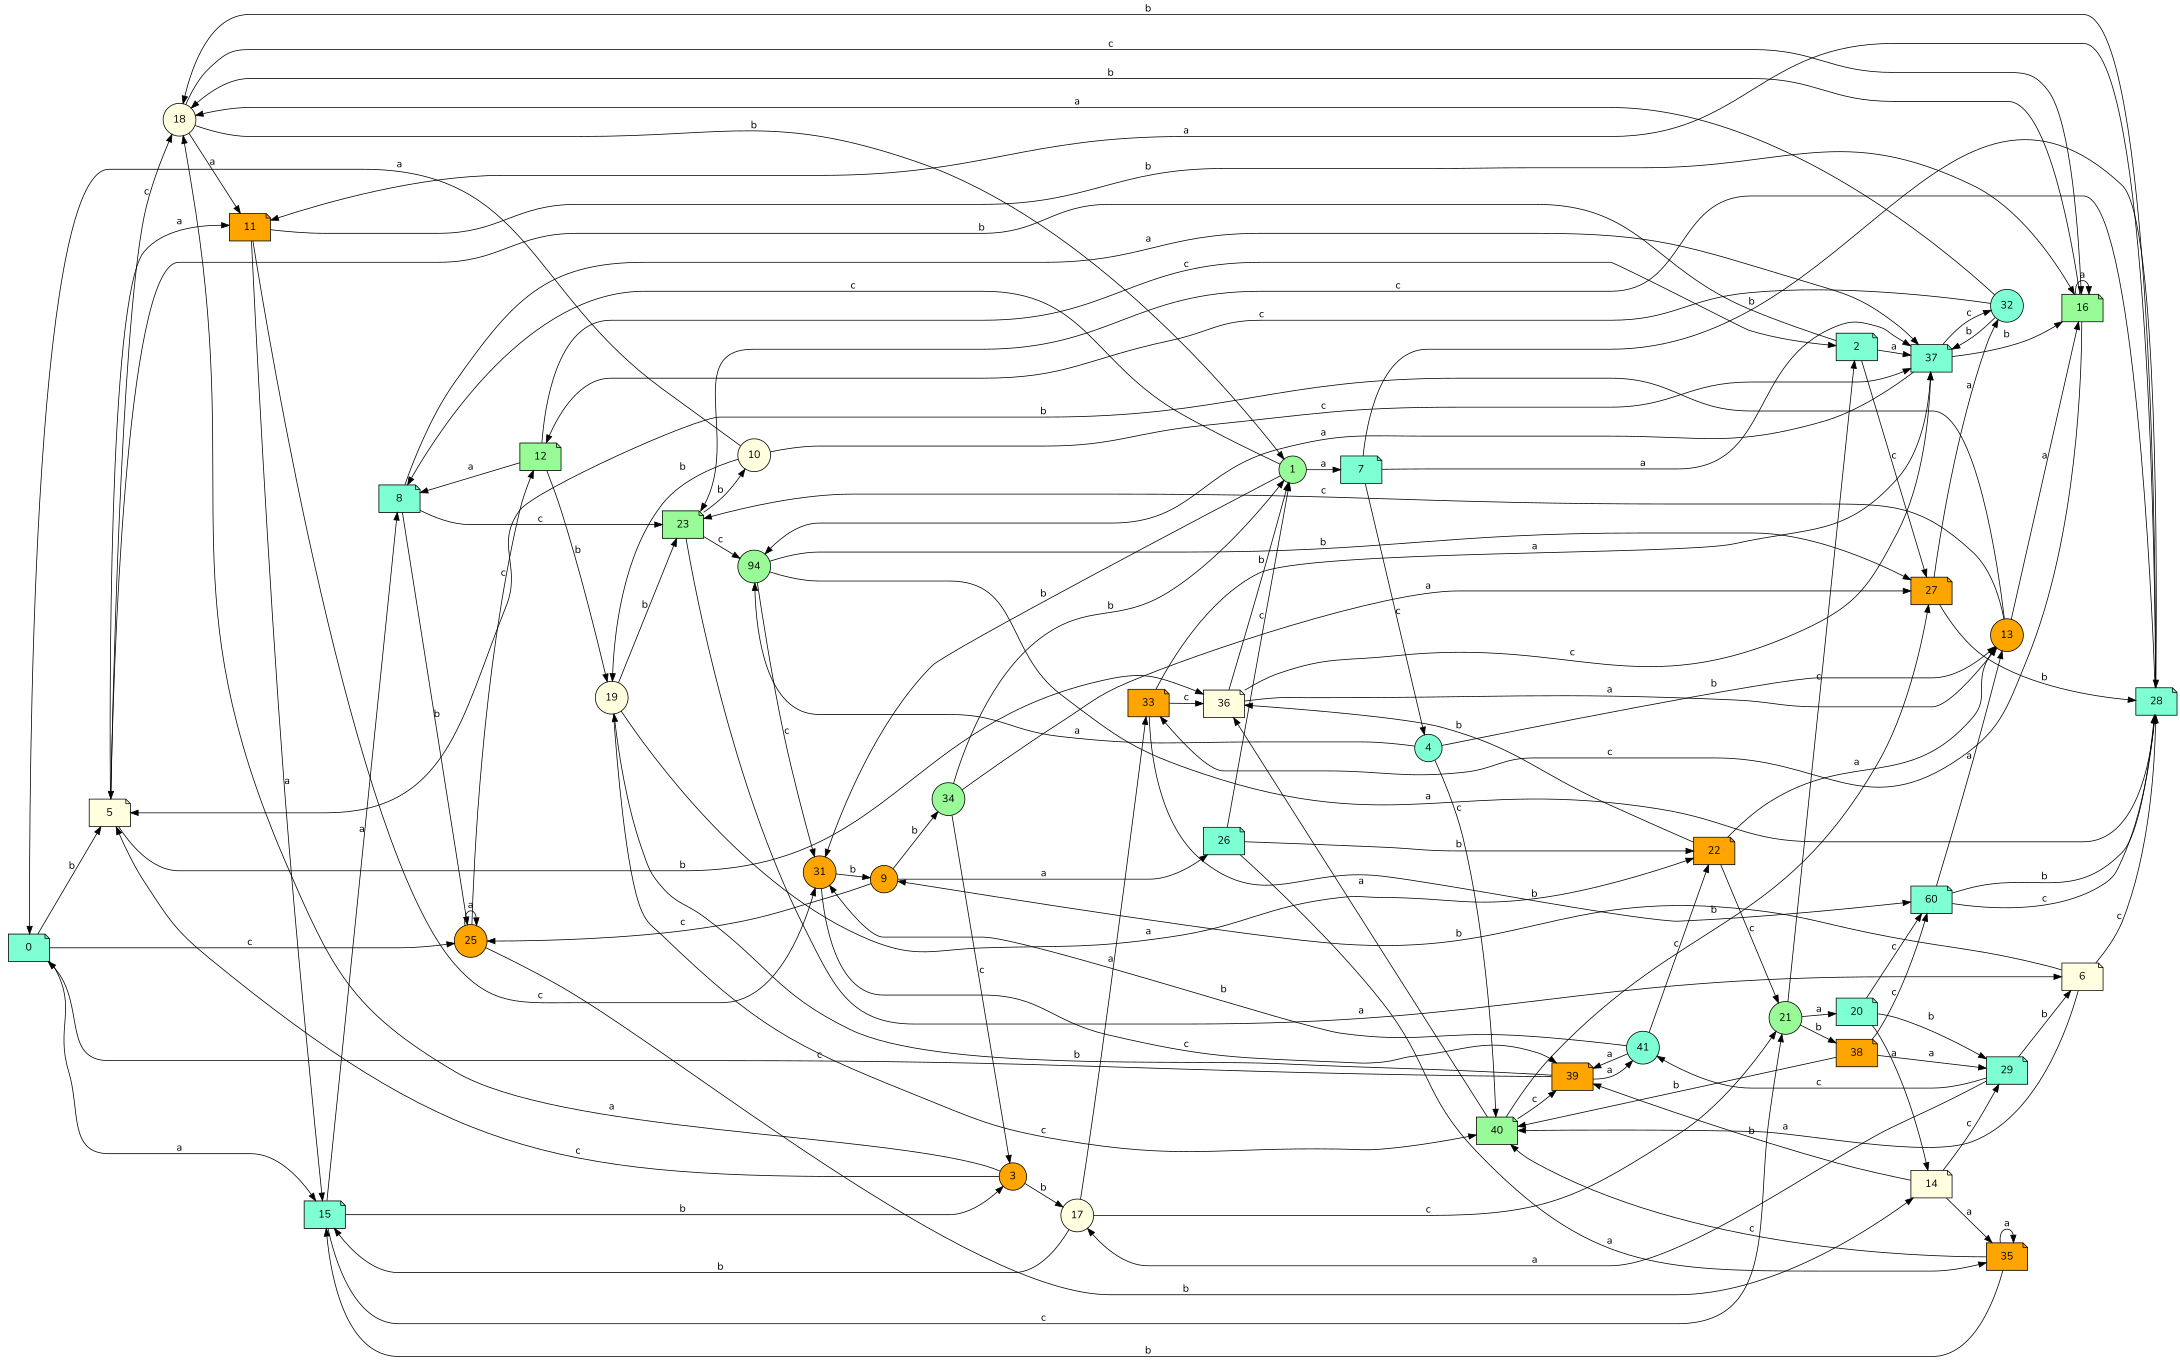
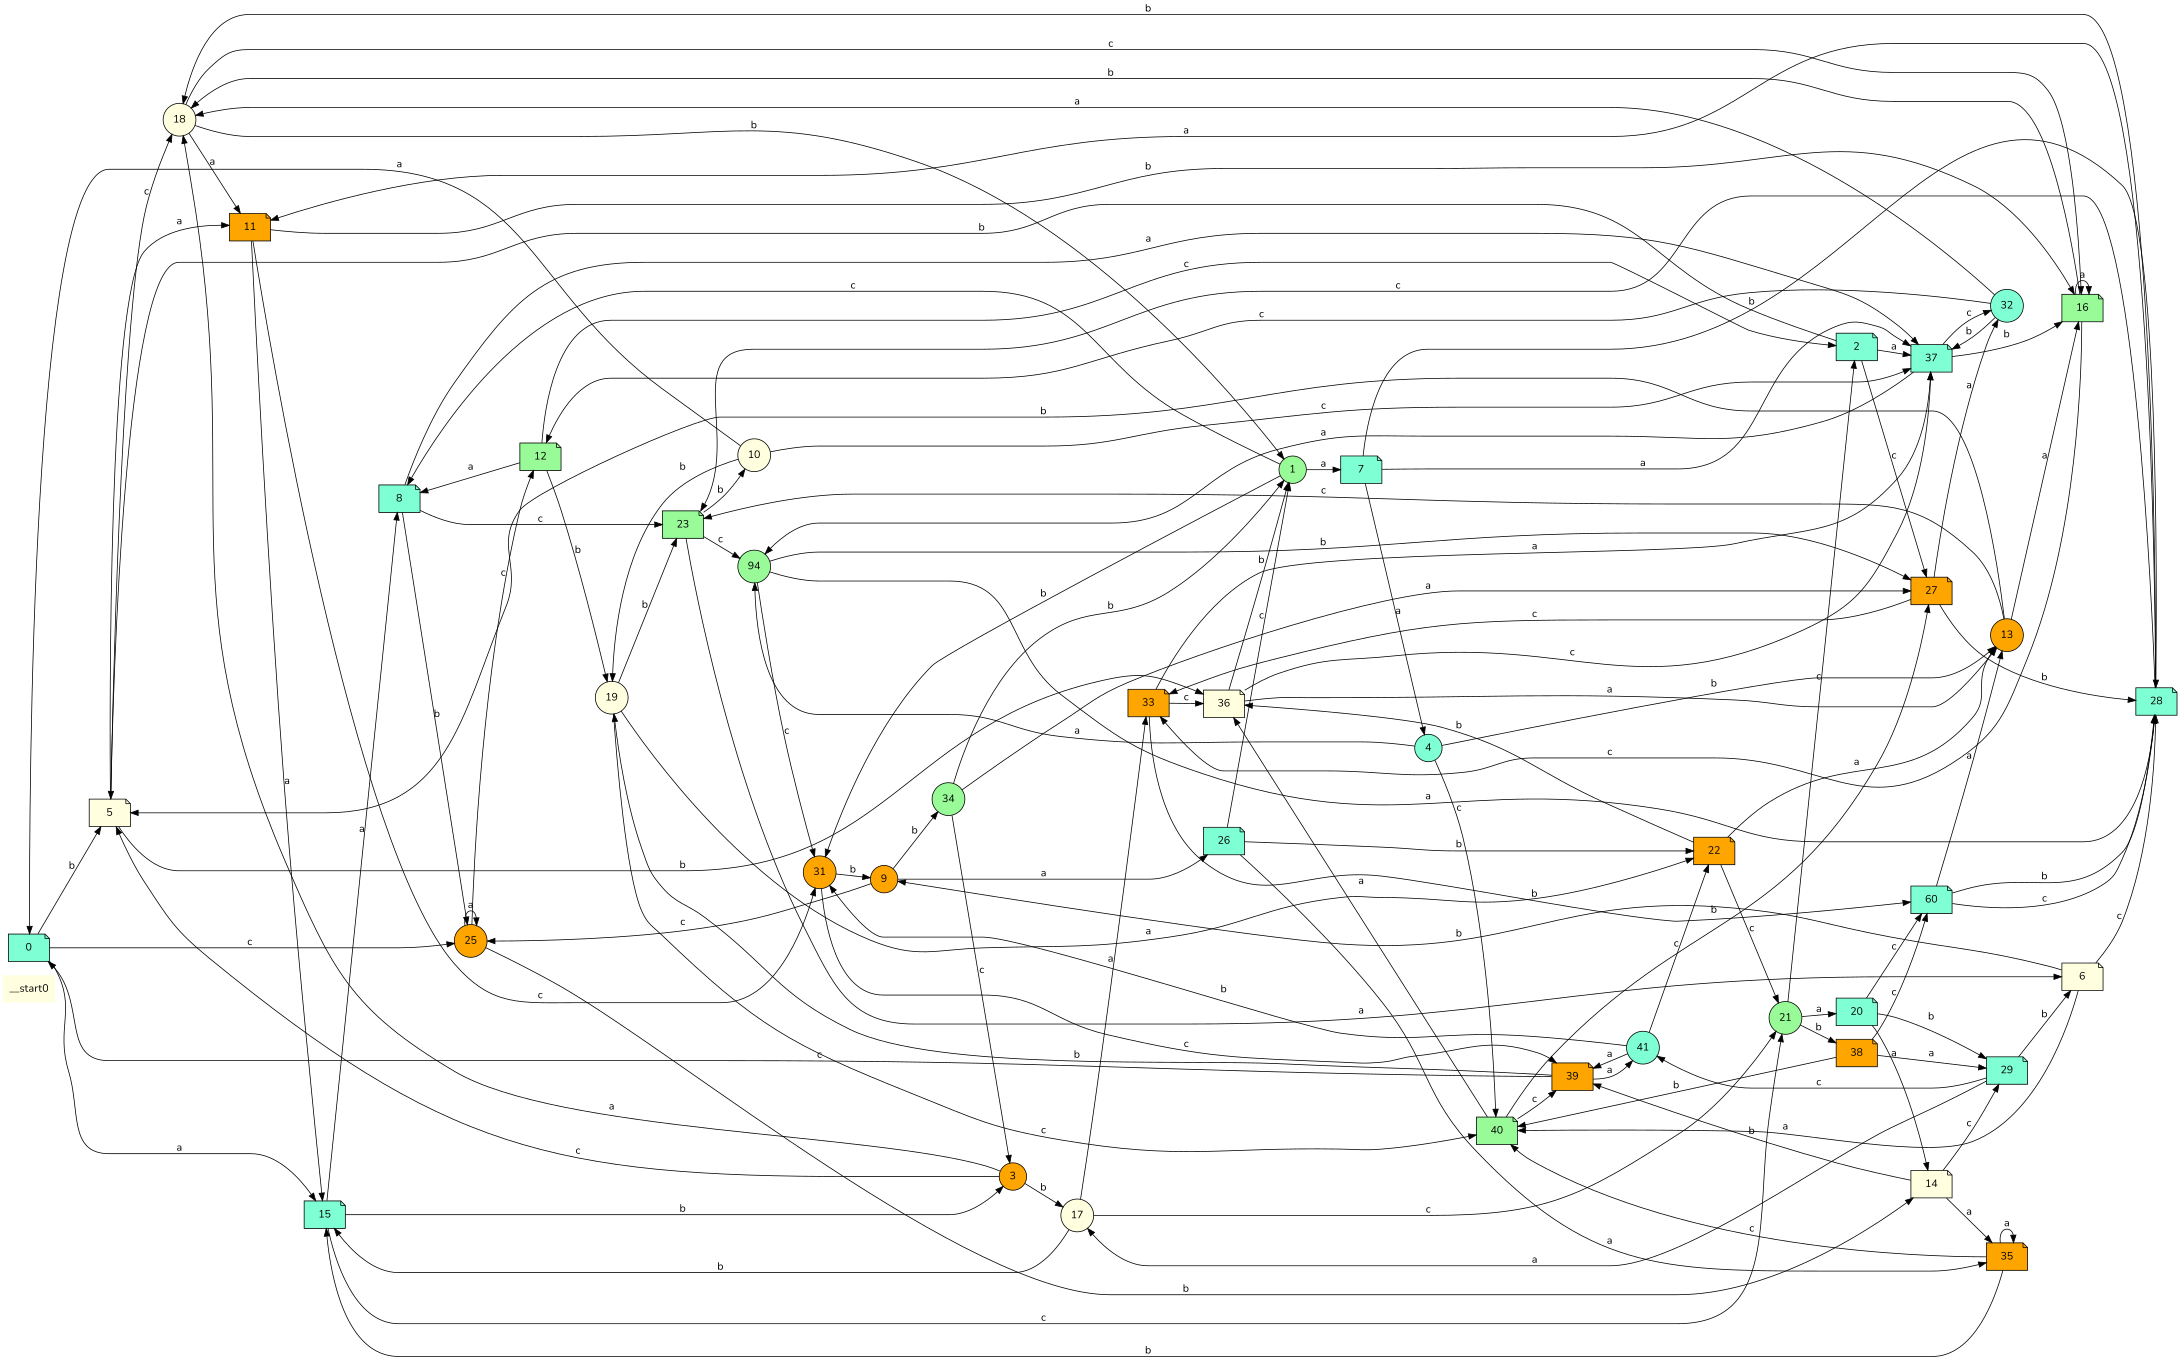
(1398, 611) -> (1398, 611)
none -> (1541, 620)
none -> (29, 989)
